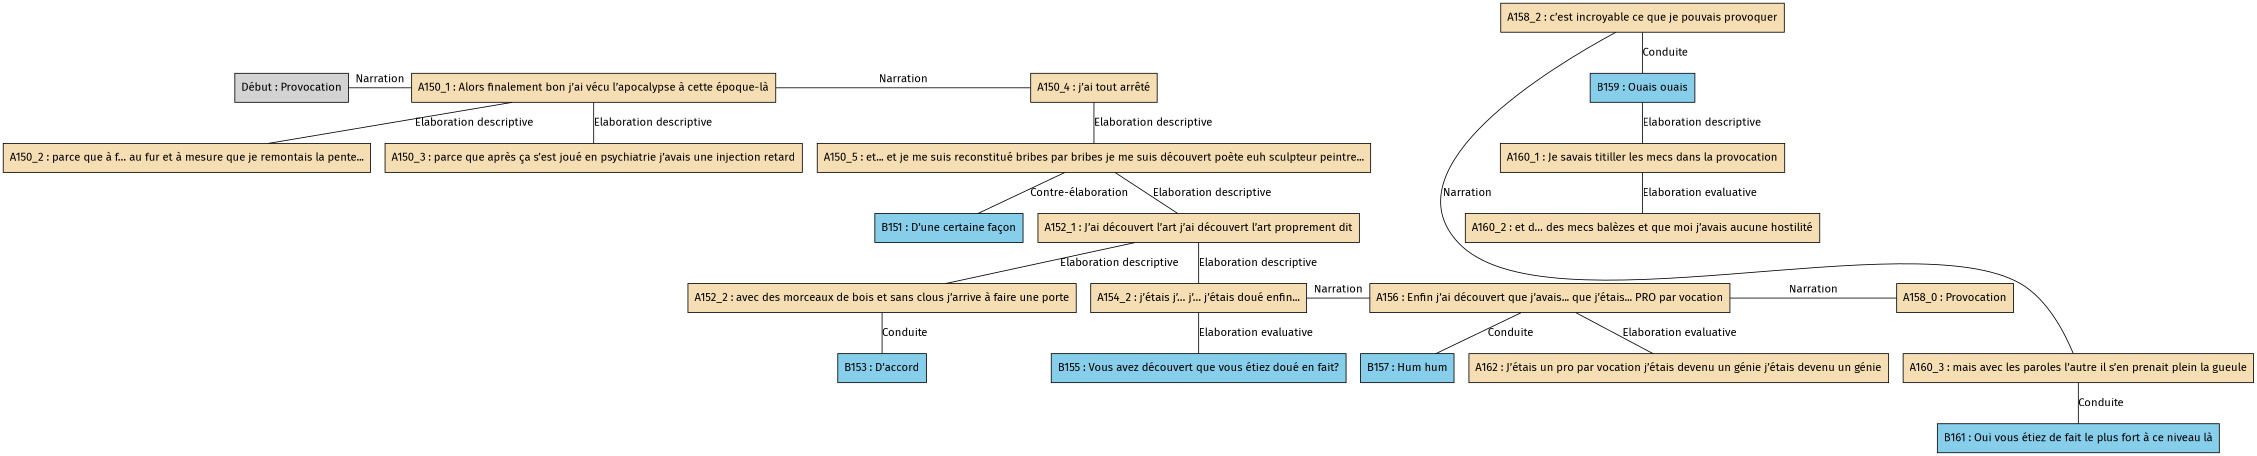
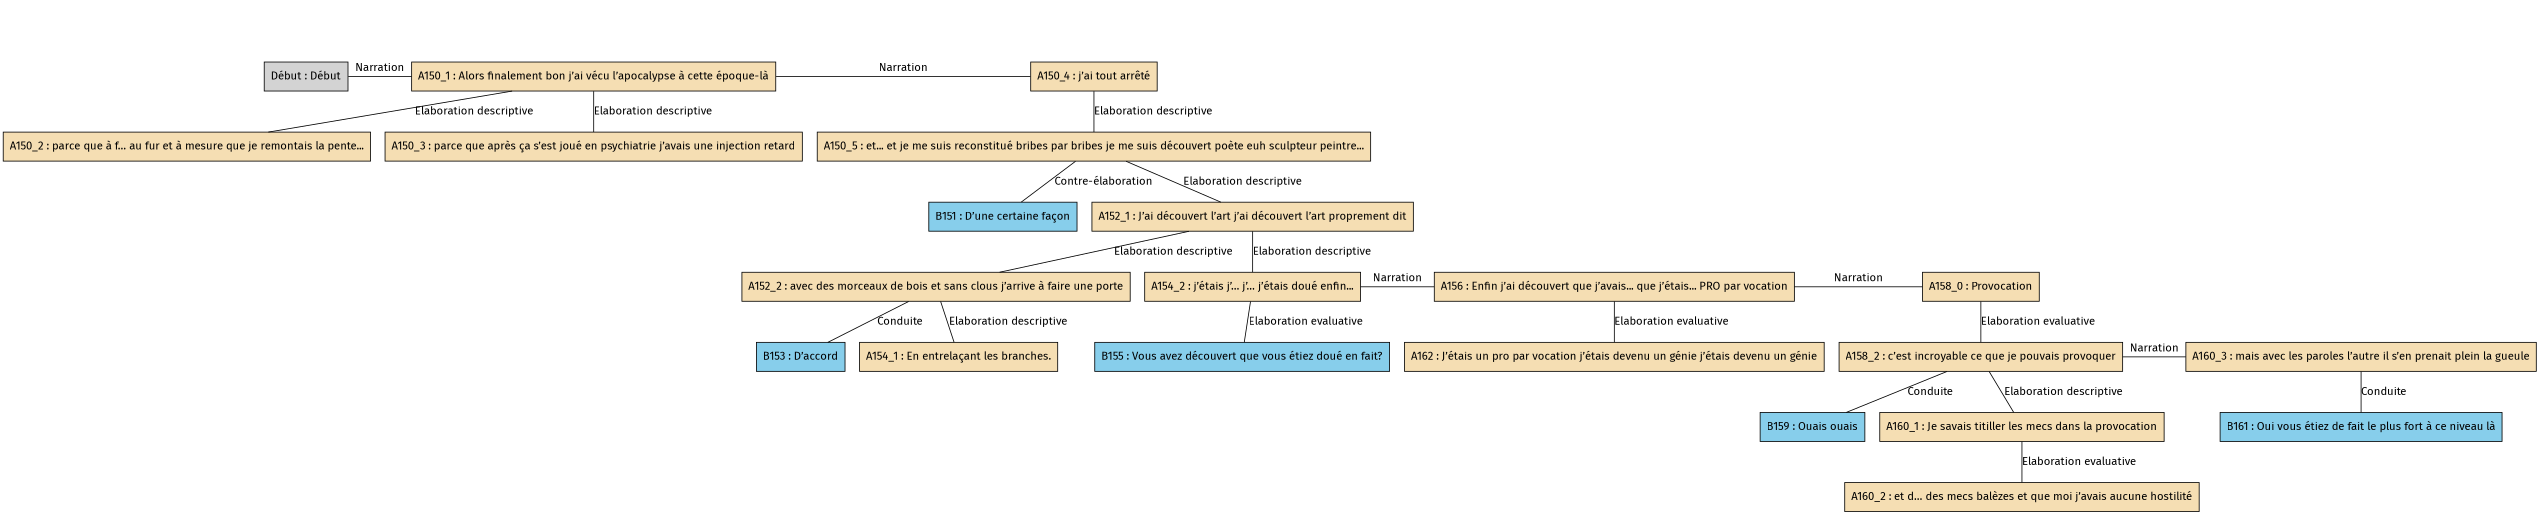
(292, 88) -> (306, 77)
(1643, 123) -> (2001, 392)
none -> (1981, 322)
none -> (959, 357)
(1407, 368) -> none
